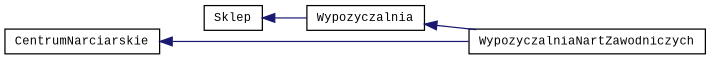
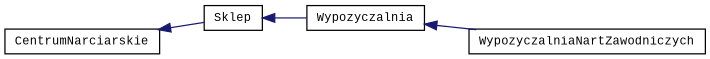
(321, 41) -> (187, 25)
